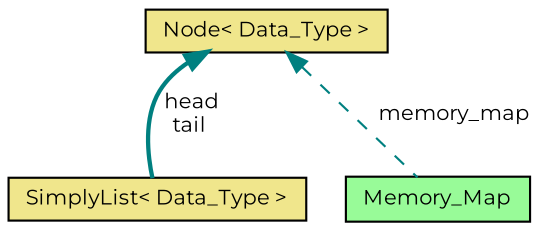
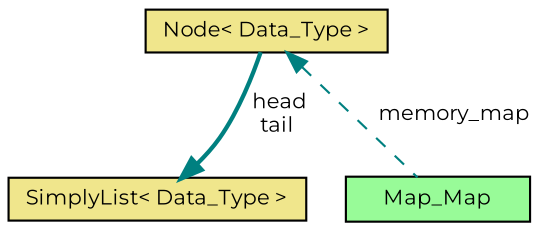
(151, 113) -> (235, 112)
(438, 199) -> (438, 199)
